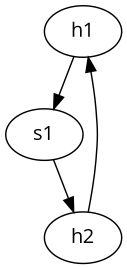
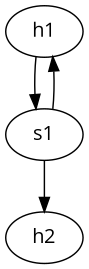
(97, 142) -> (54, 90)
